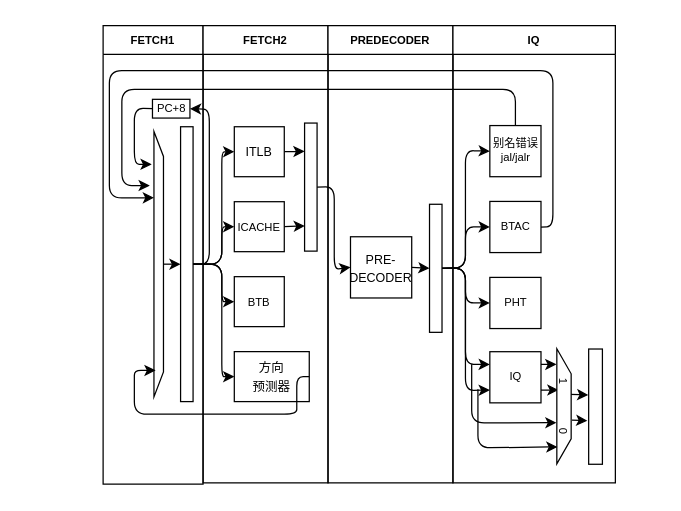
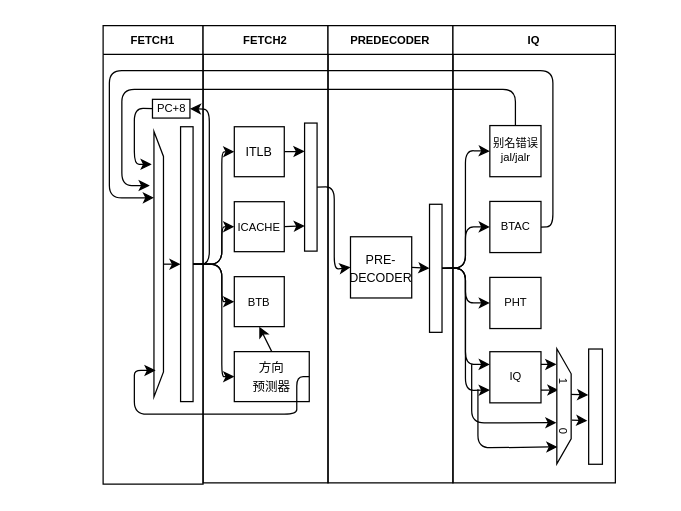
none -> (268, 343)
